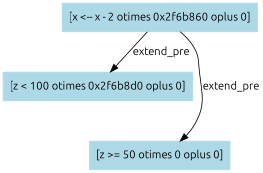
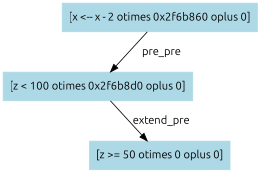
(161, 52) -> (161, 52)
(201, 83) -> (126, 118)
